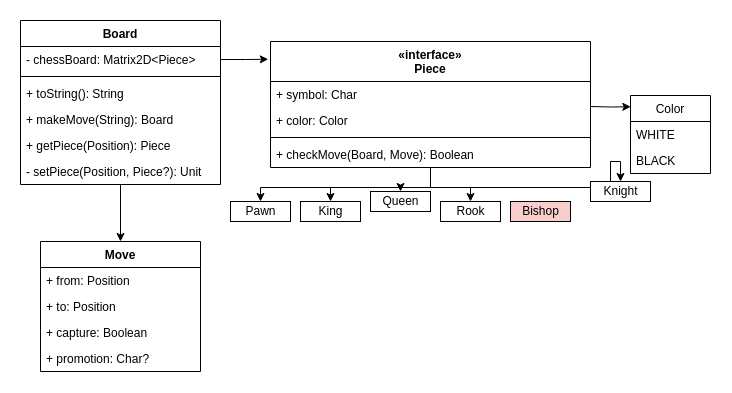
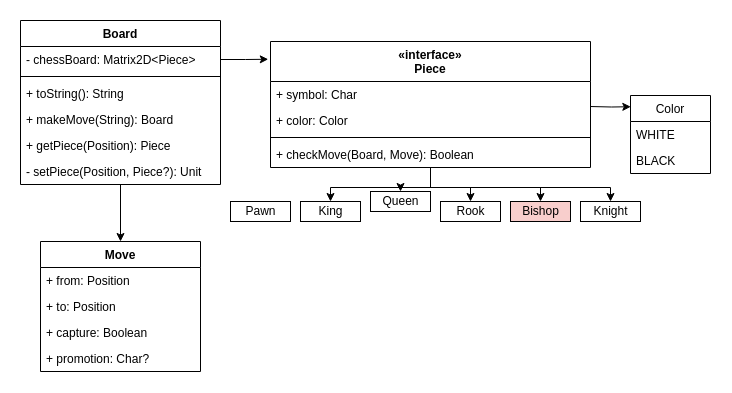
(292, 188) -> (541, 192)
(621, 192) -> (611, 212)
